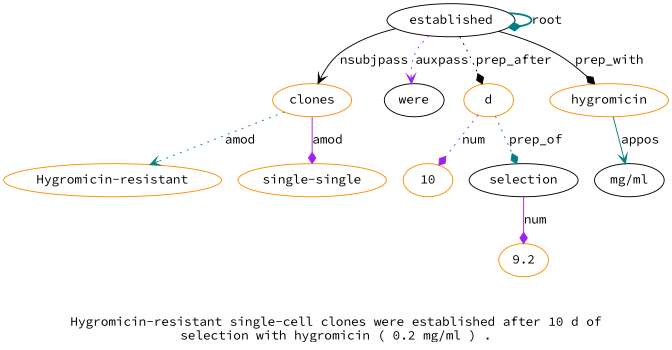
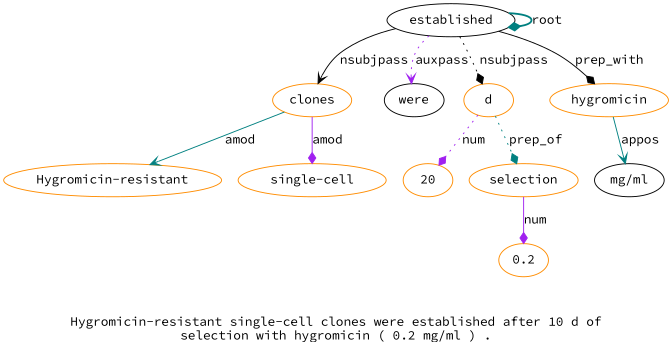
(514, 60) -> (514, 60)
(222, 137) -> (222, 137)
(312, 180) -> (312, 180)
(428, 180) -> (428, 180)
(524, 180) -> (524, 180)
(524, 260) -> (524, 260)
